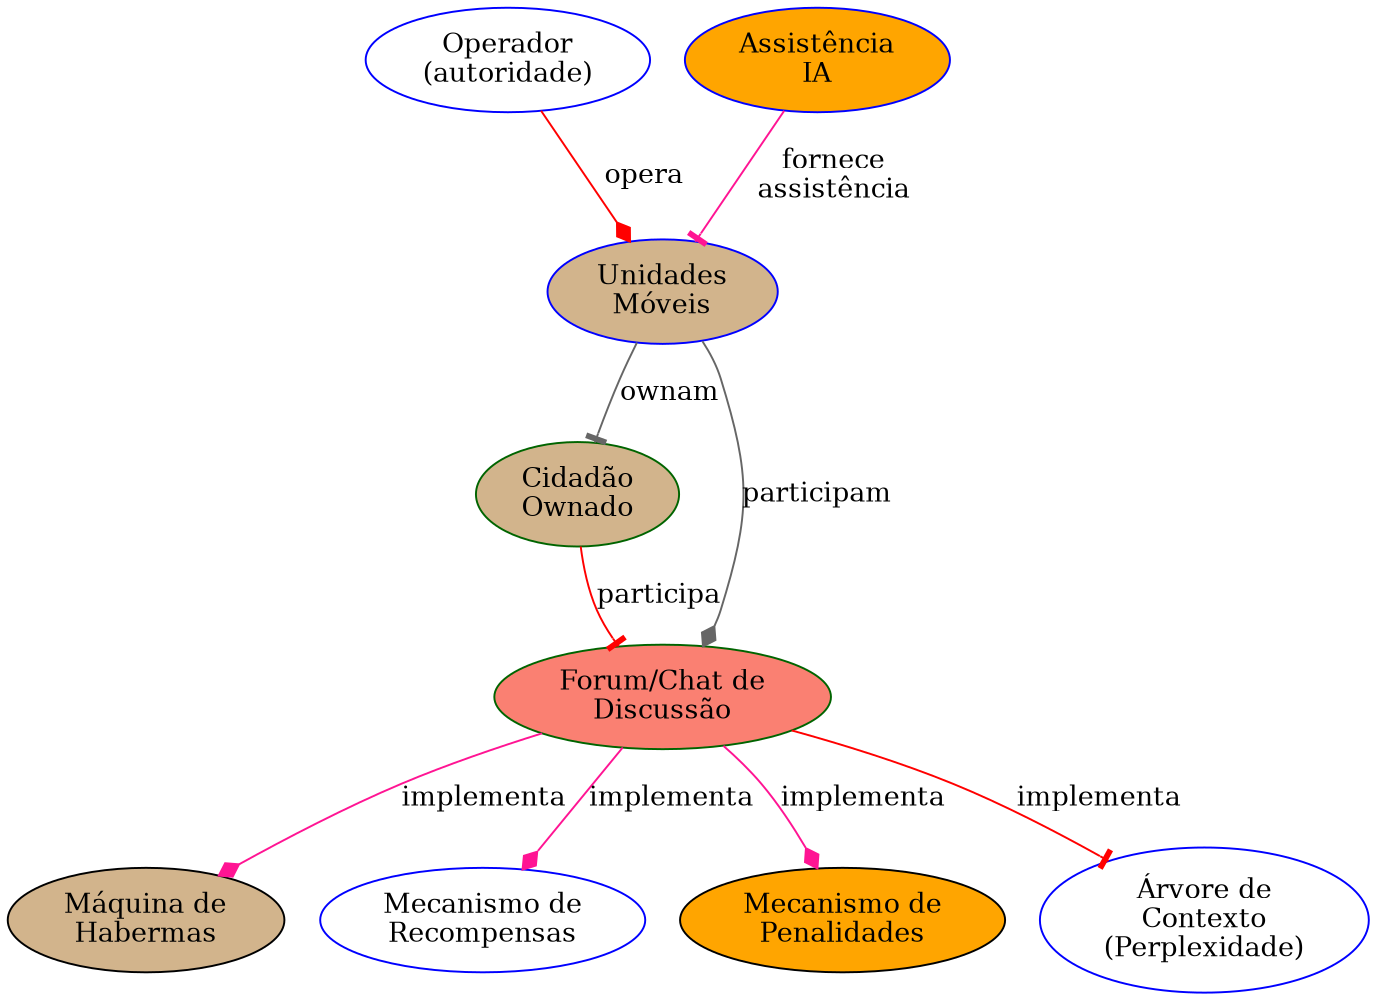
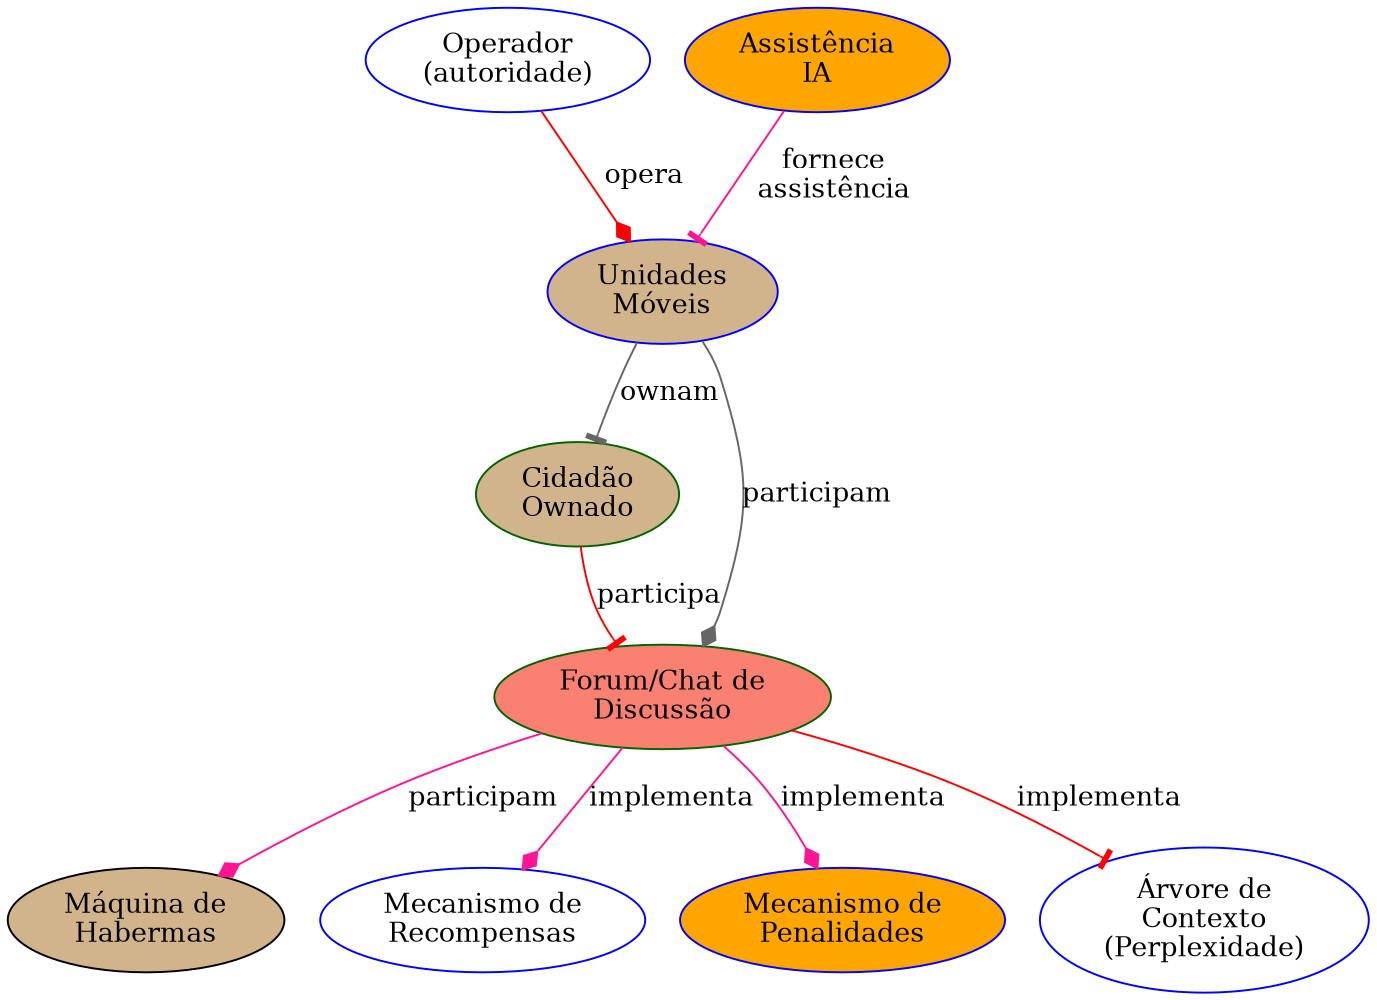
(484, 798) -> (484, 798)
(843, 920) -> (843, 920)
